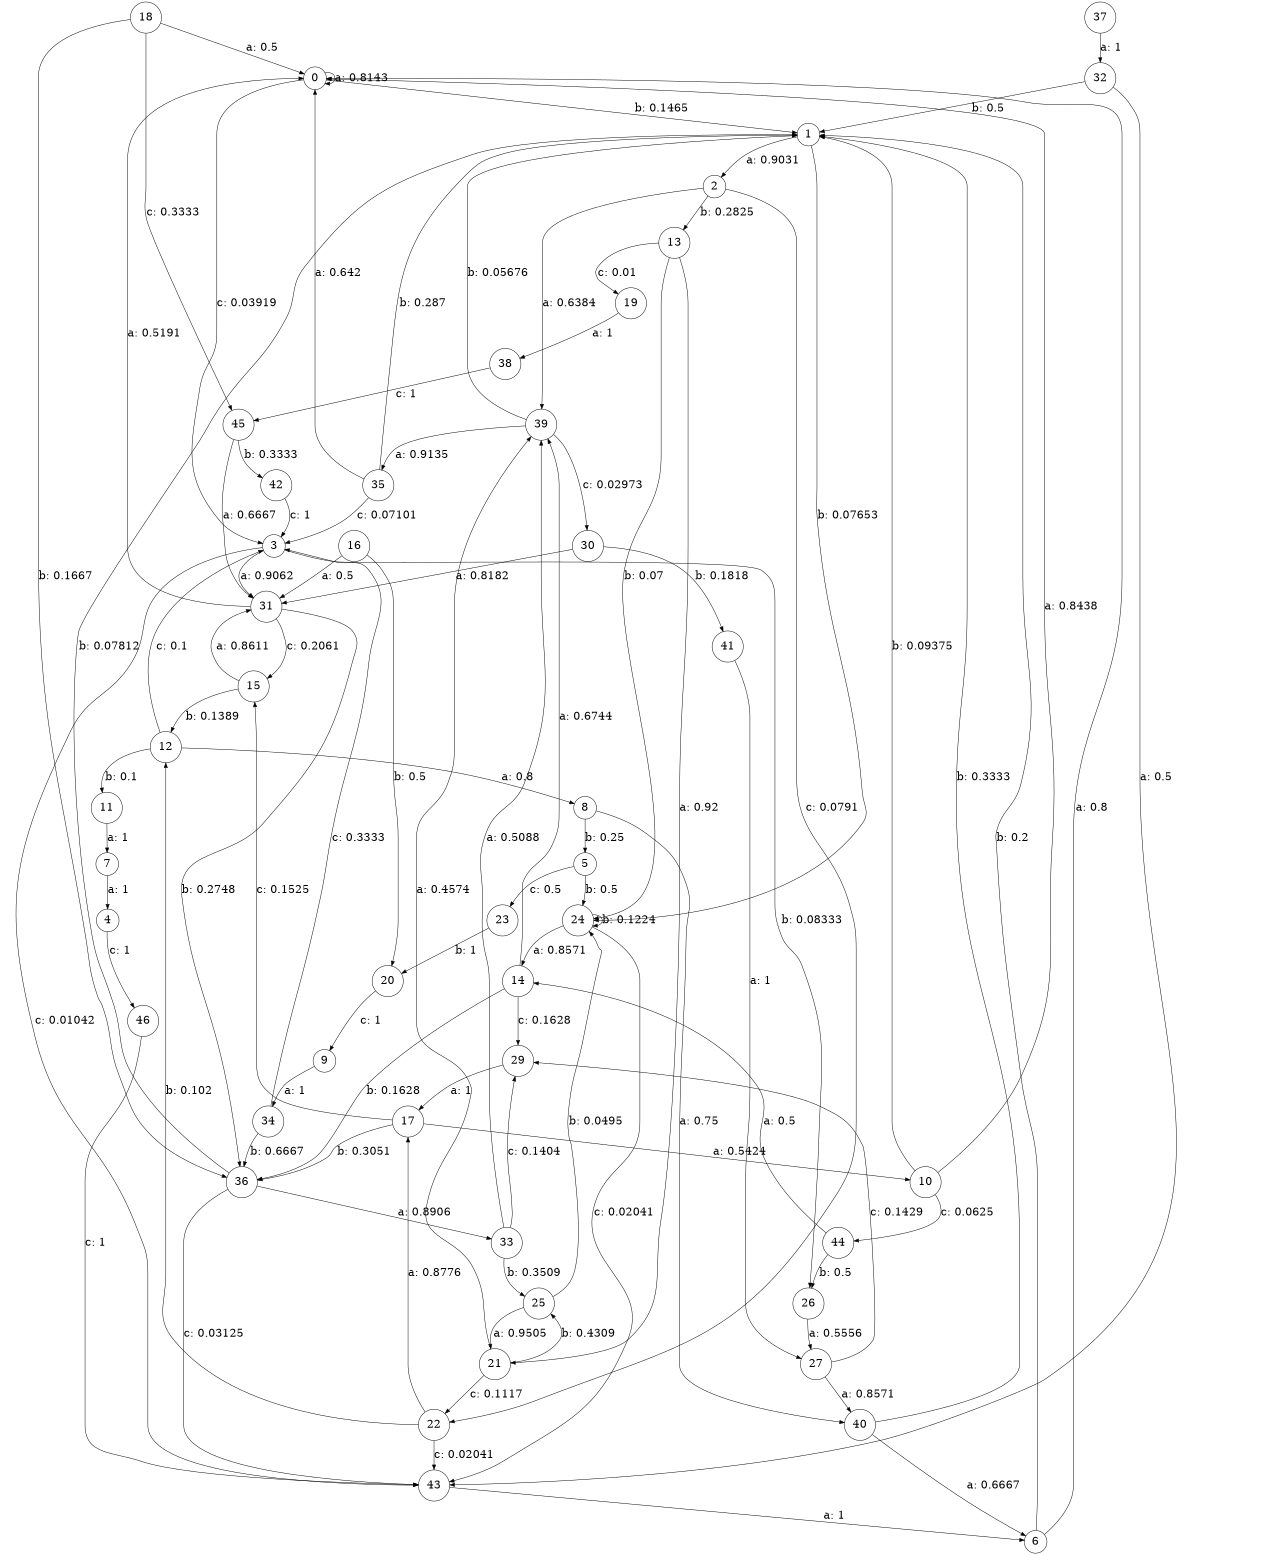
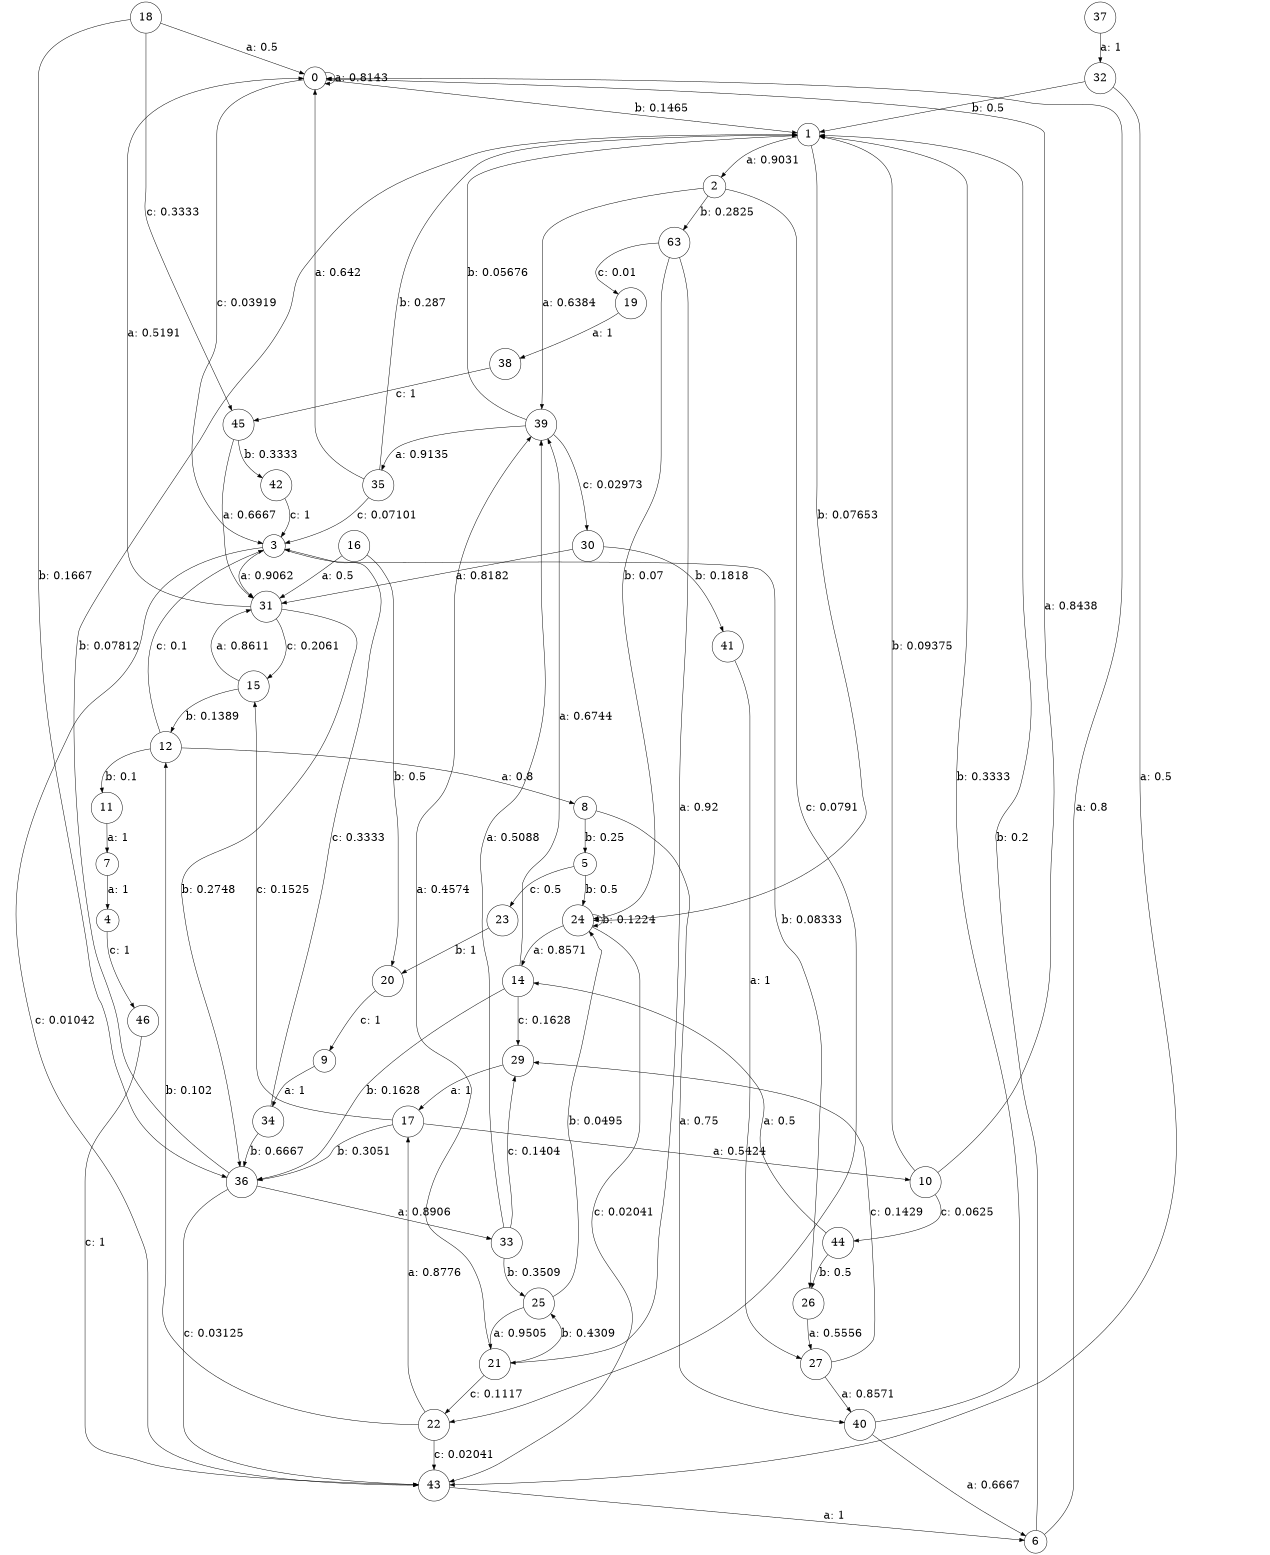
(674, 243) -> (674, 243)
